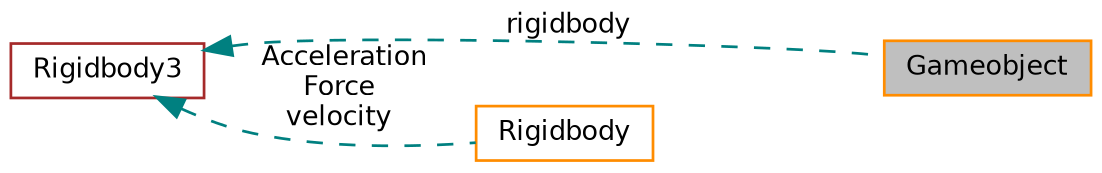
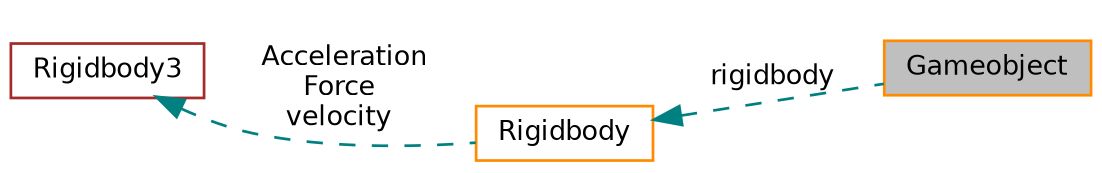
(558, 42) -> (782, 100)
